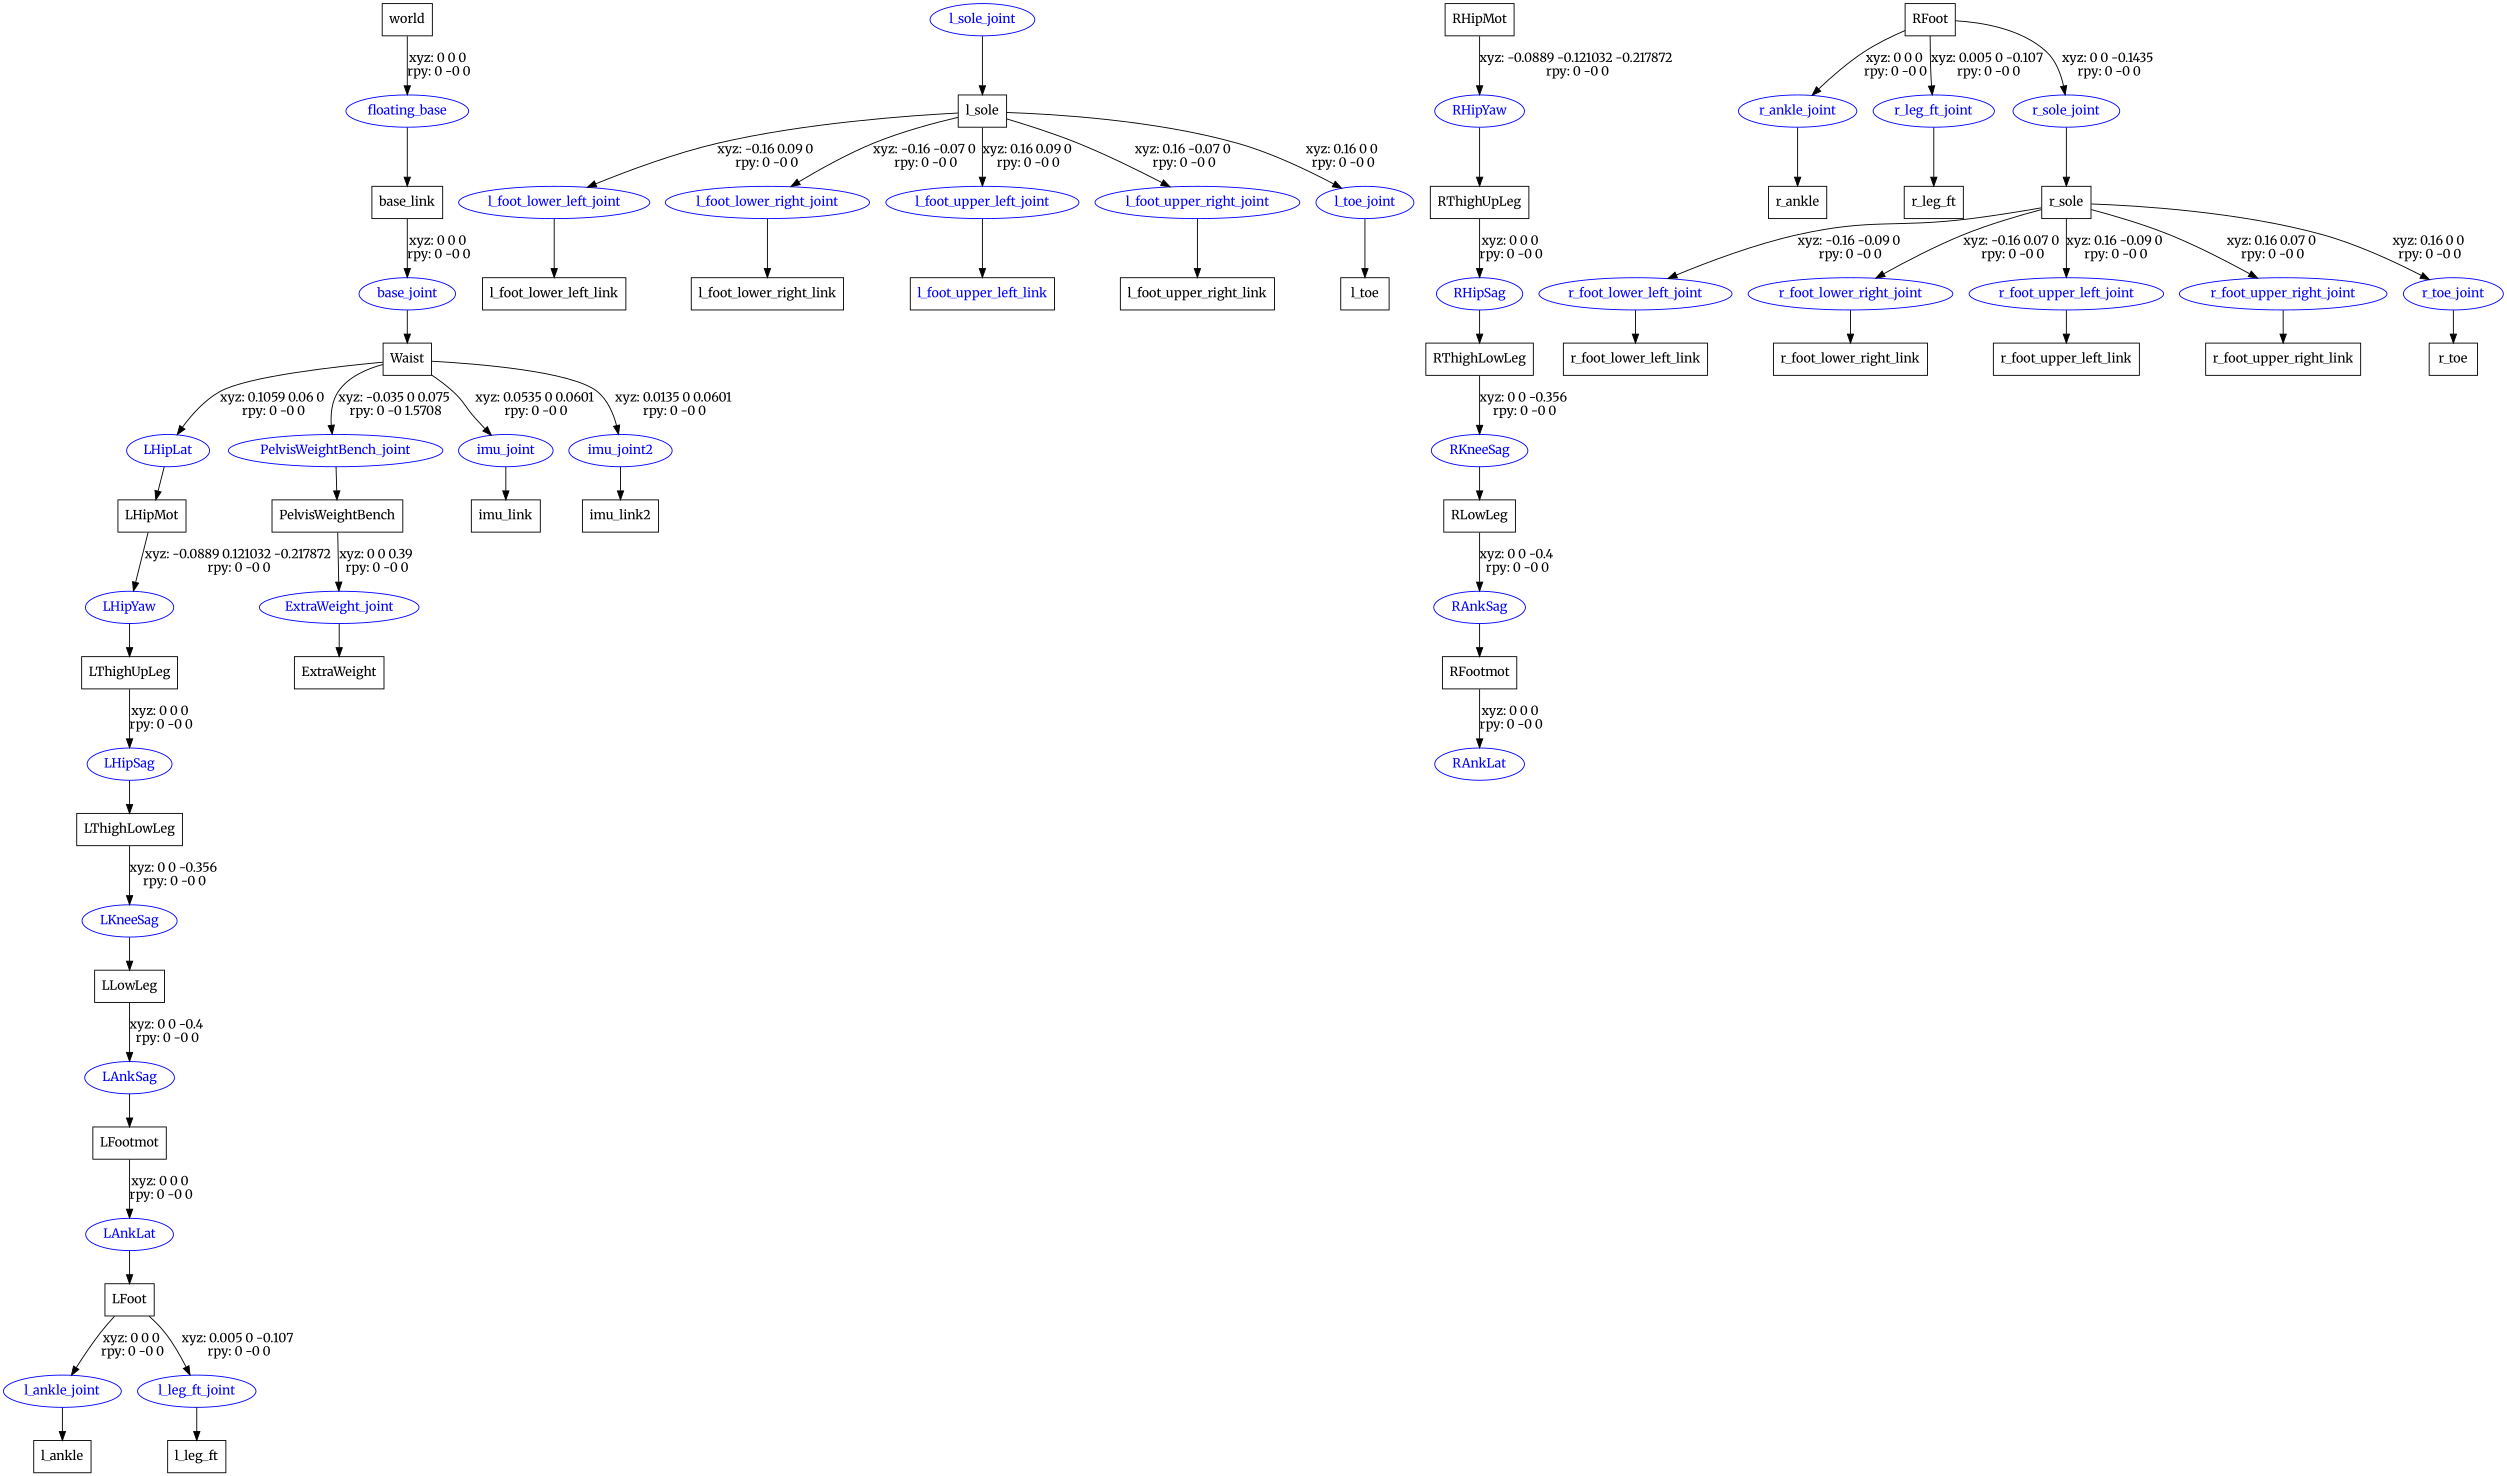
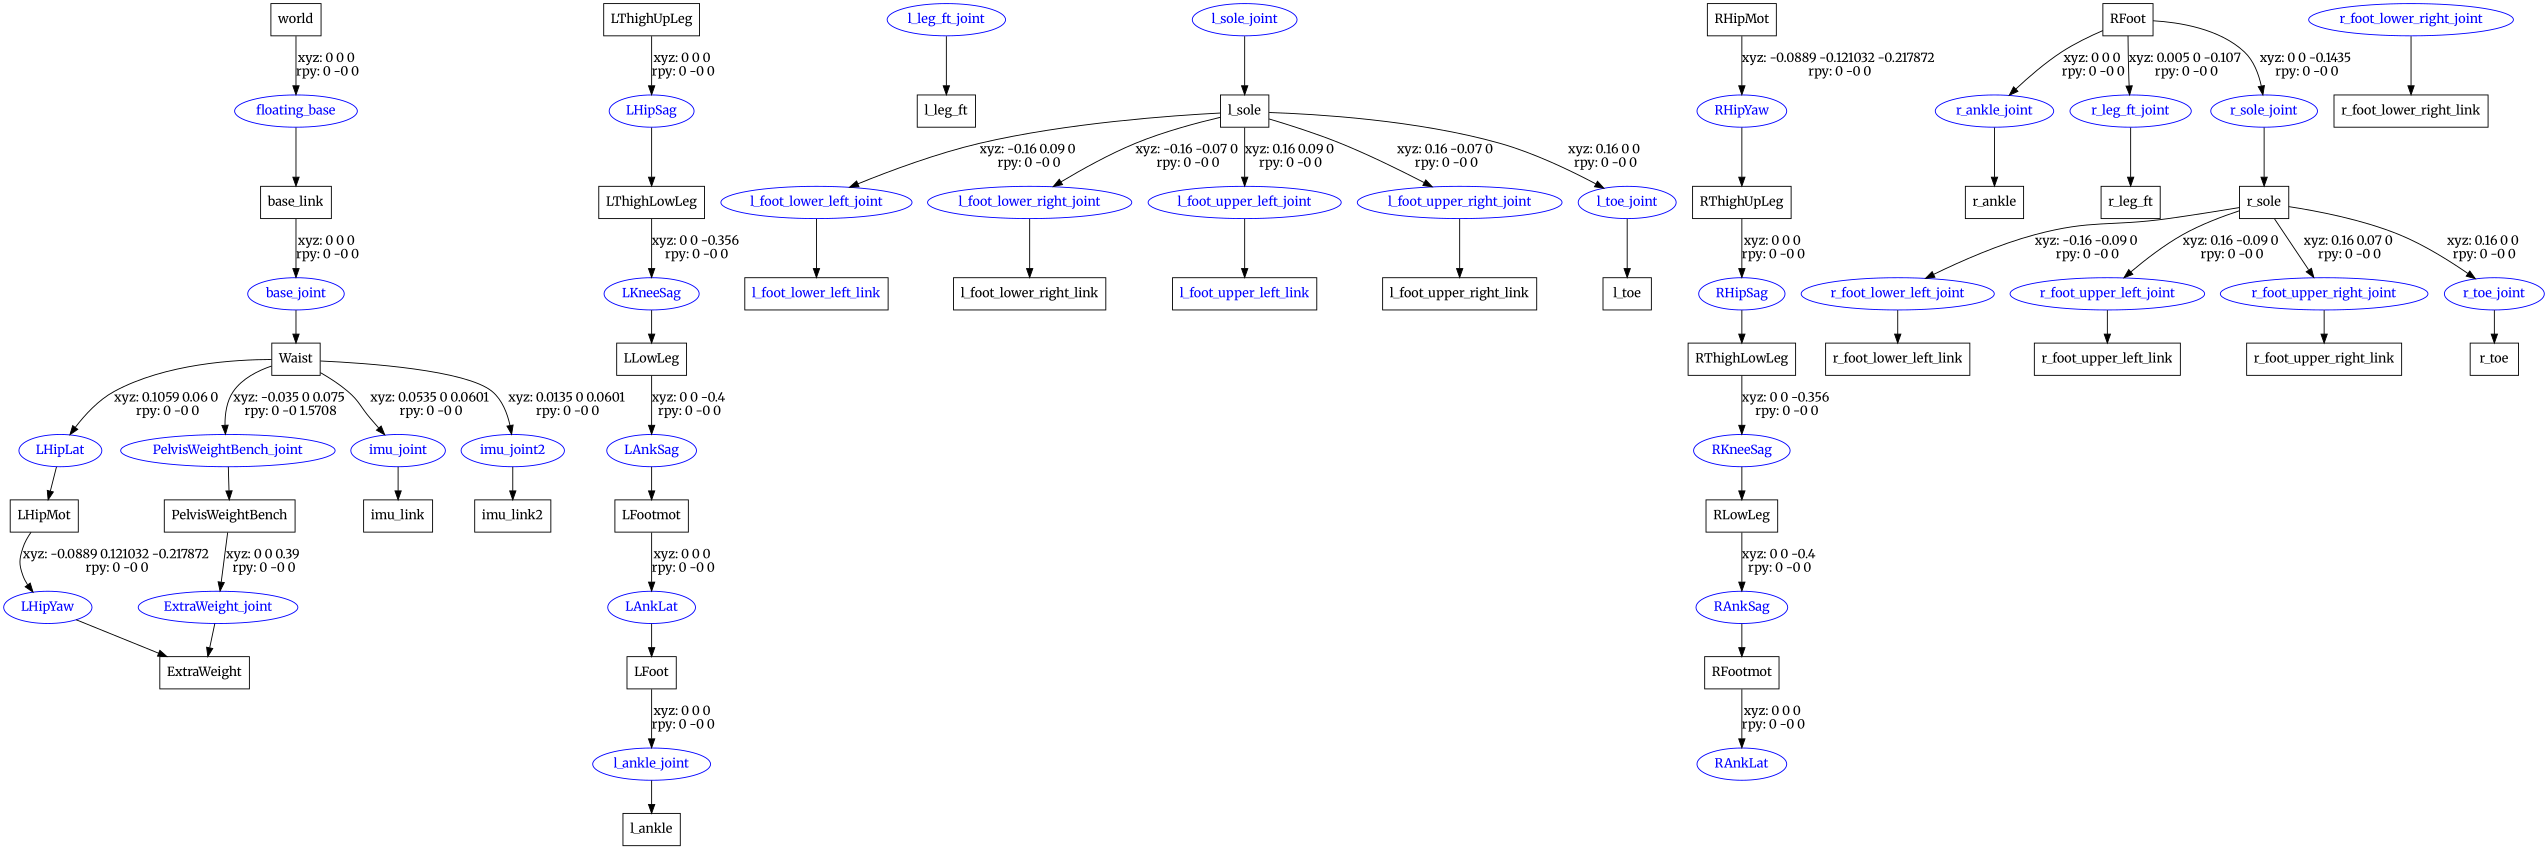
(1960, 236) -> none
(554, 294) -> (816, 294)
(130, 636) -> (117, 636)
(170, 1340) -> none
